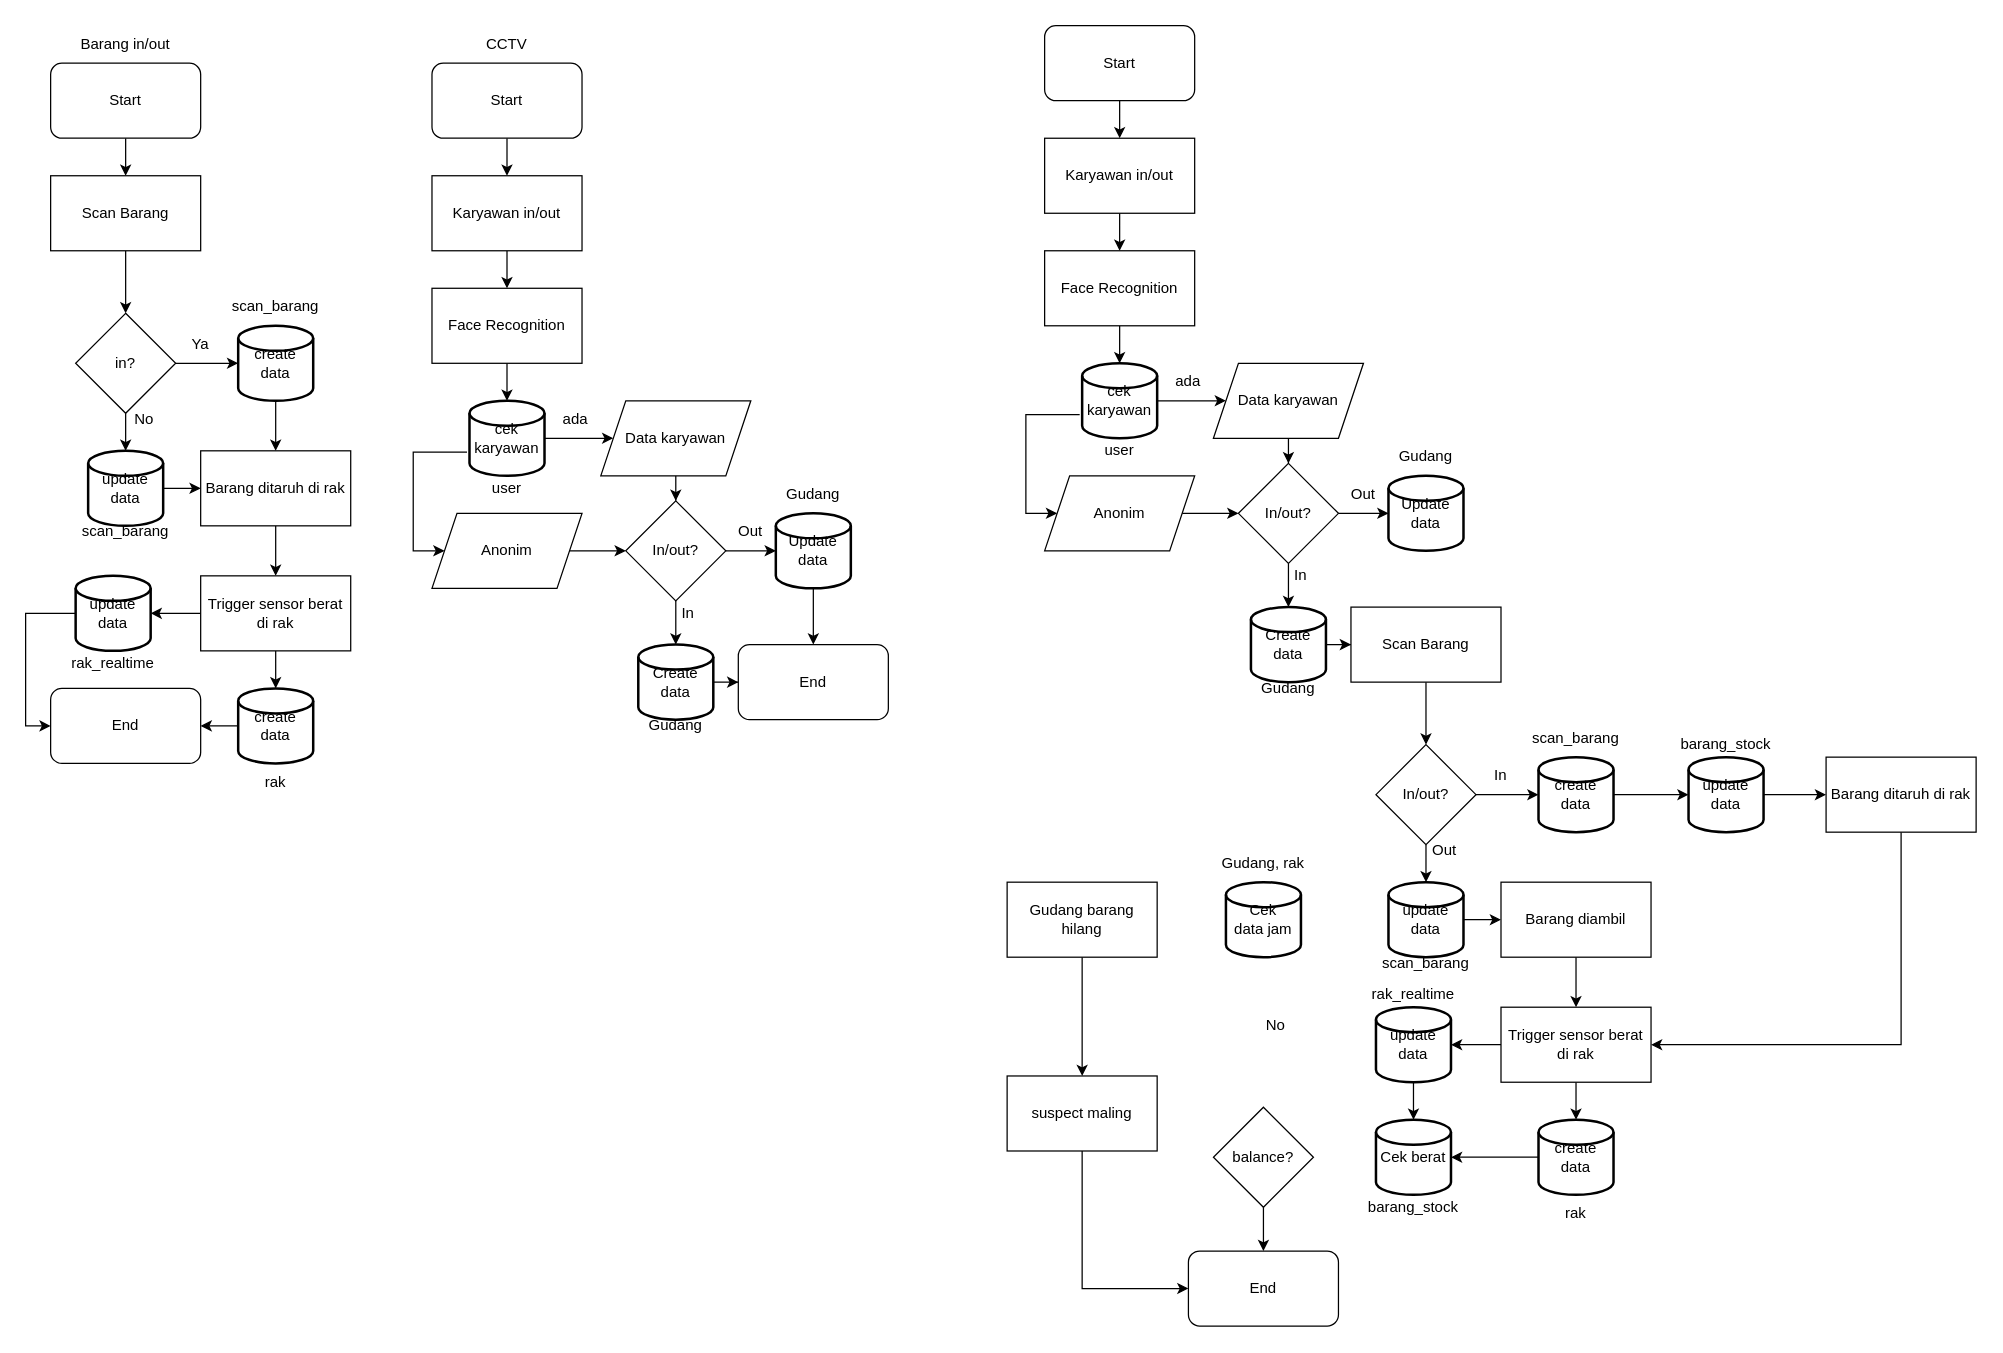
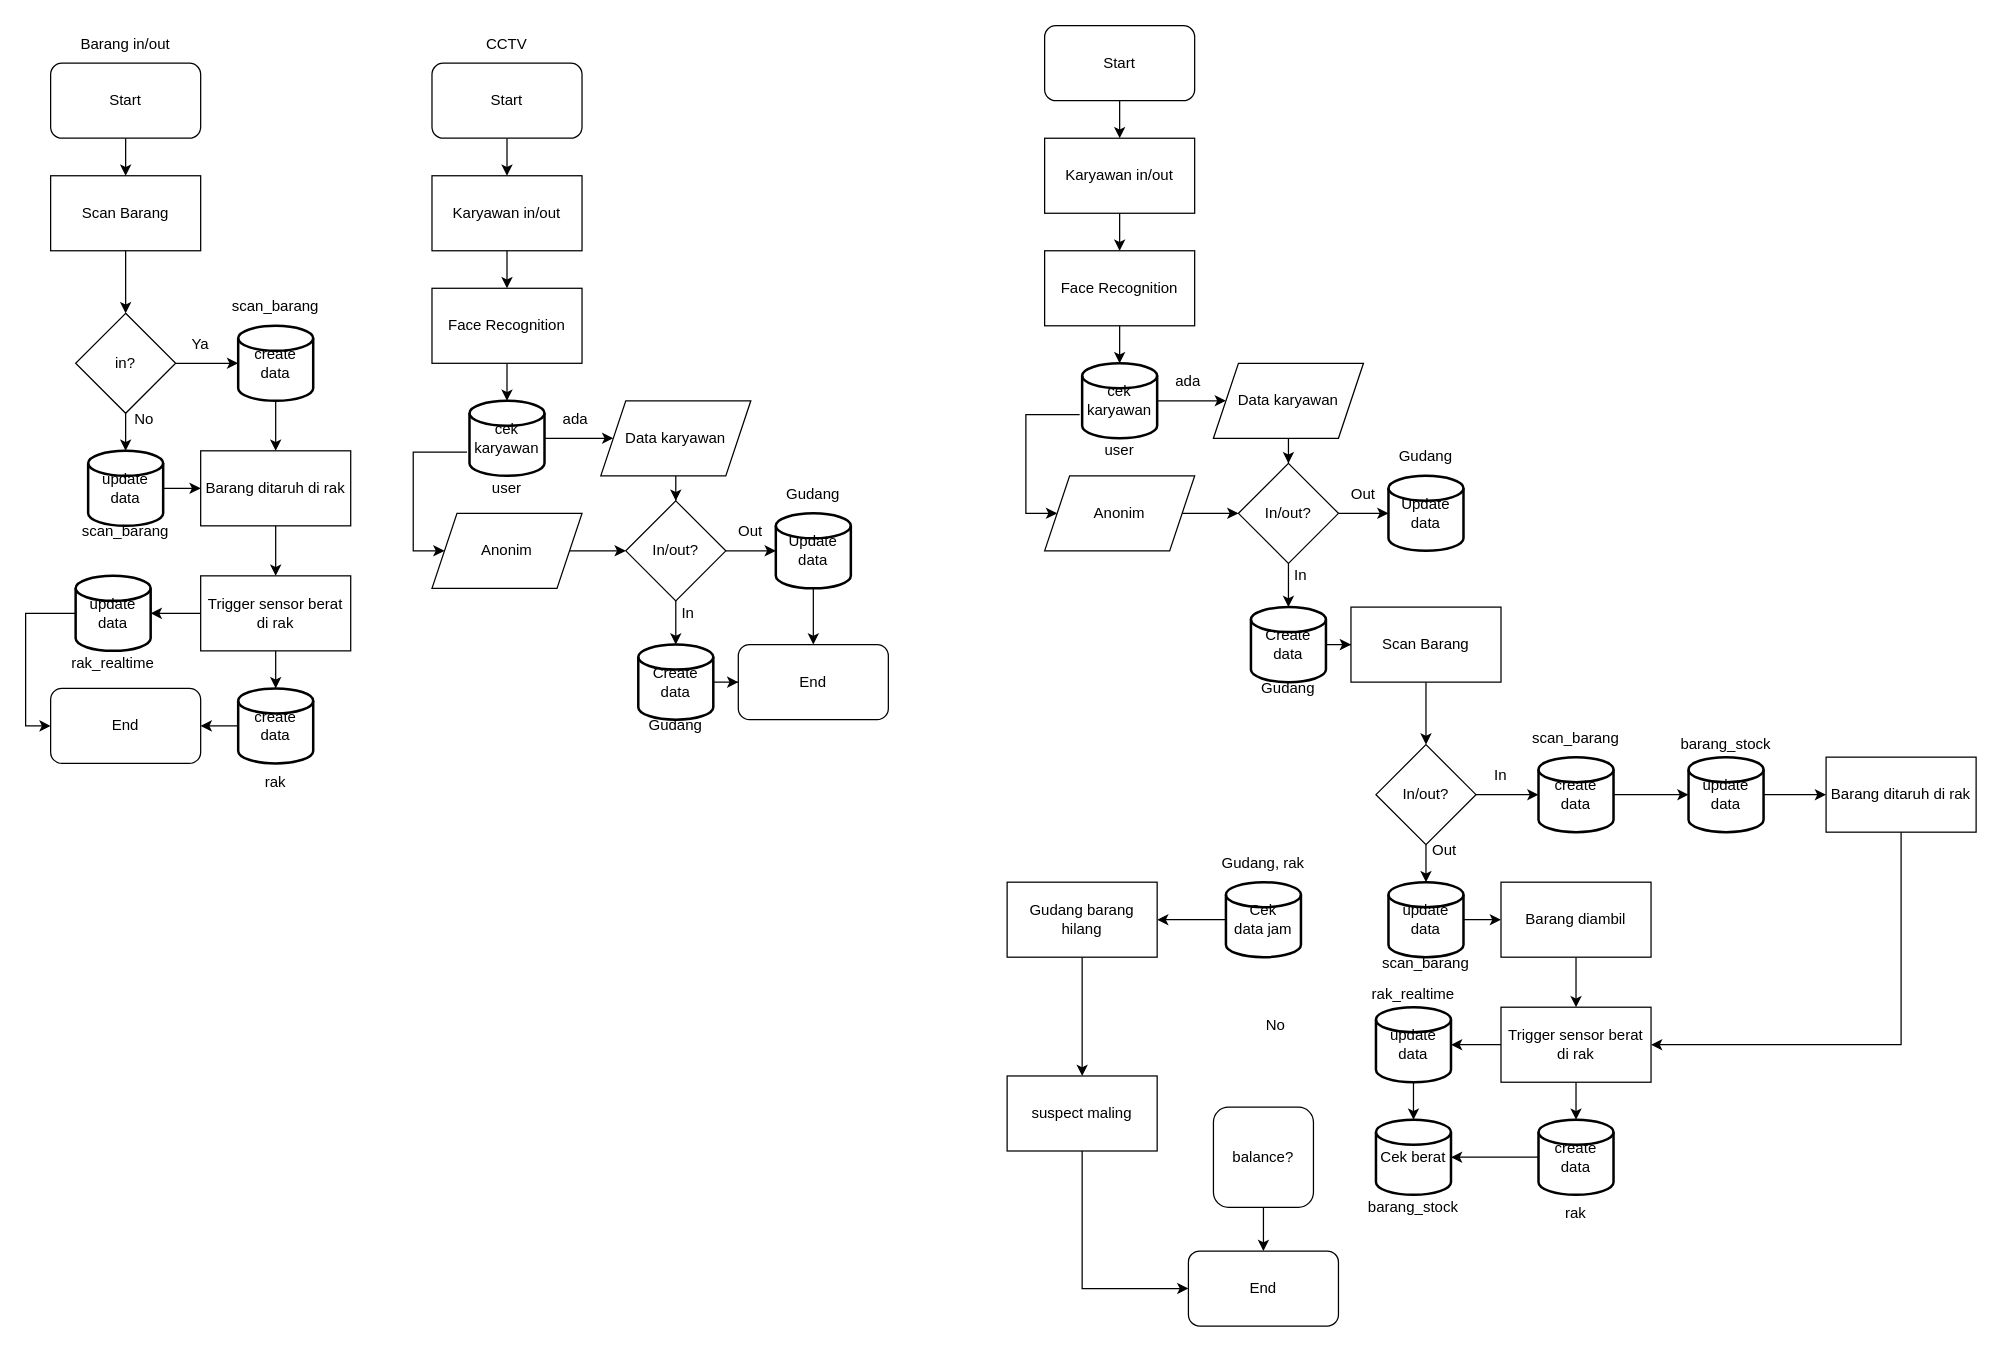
none -> (1195, 919)
(1263, 1157) -> (1263, 1157)
